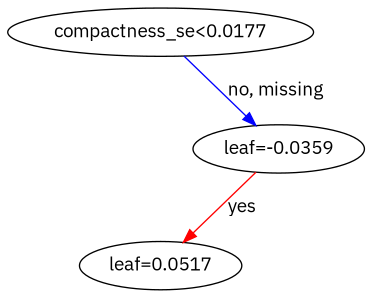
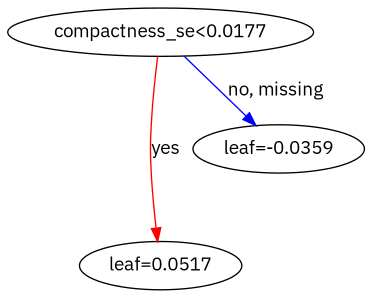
(225, 203) -> (151, 142)
